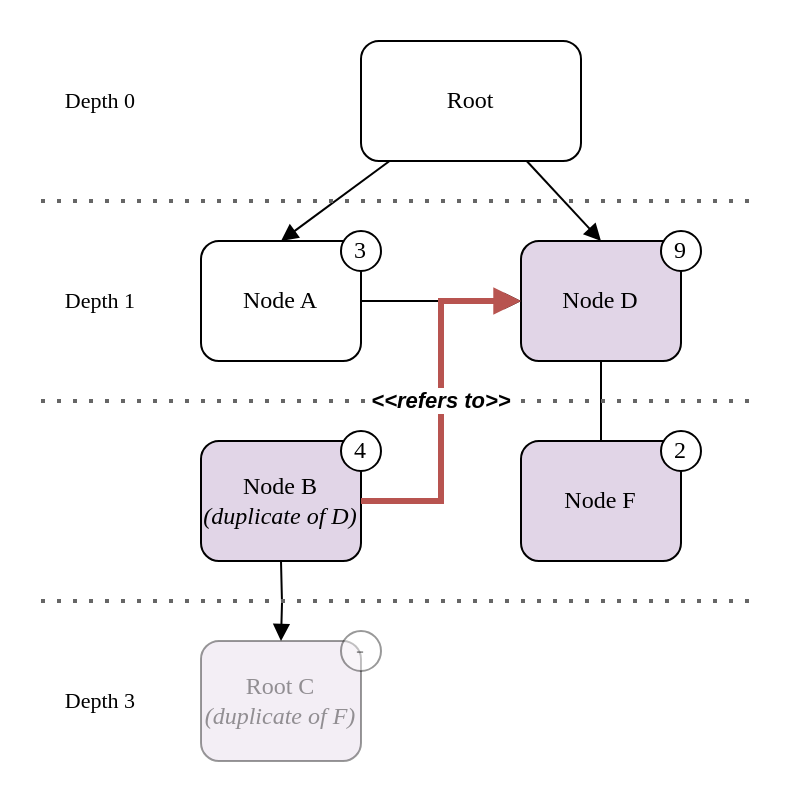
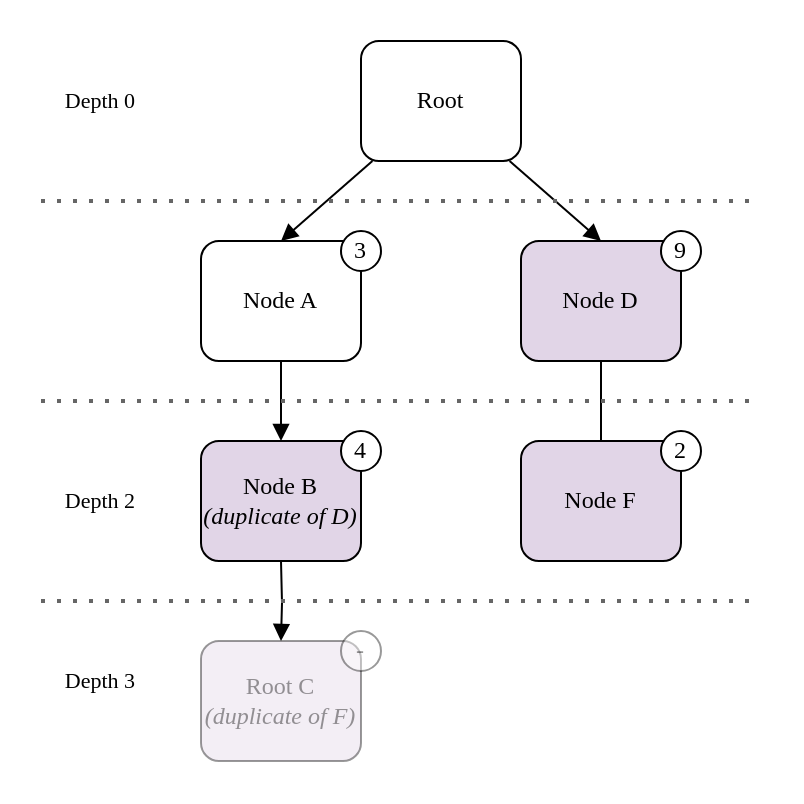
(471, 101) -> (441, 101)
(101, 301) -> none
(399, 301) -> (281, 392)
(441, 443) -> none
none -> (101, 501)
(101, 701) -> (101, 681)
